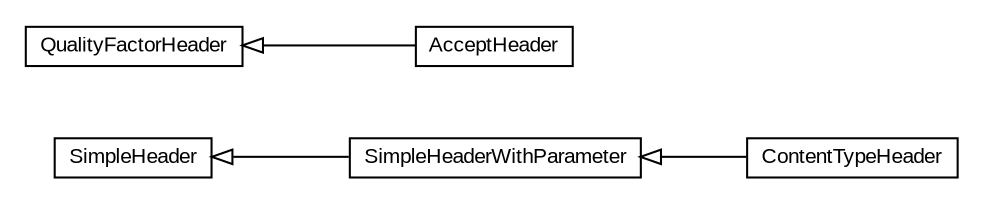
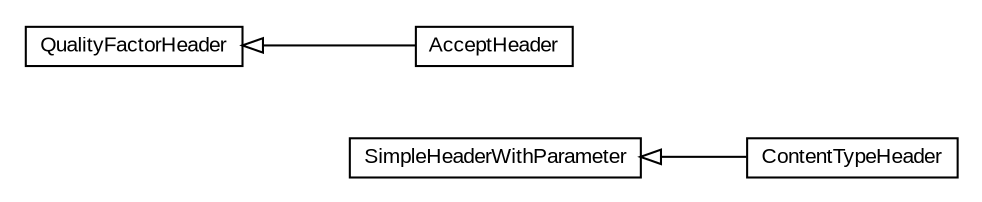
(133, 157) -> none
